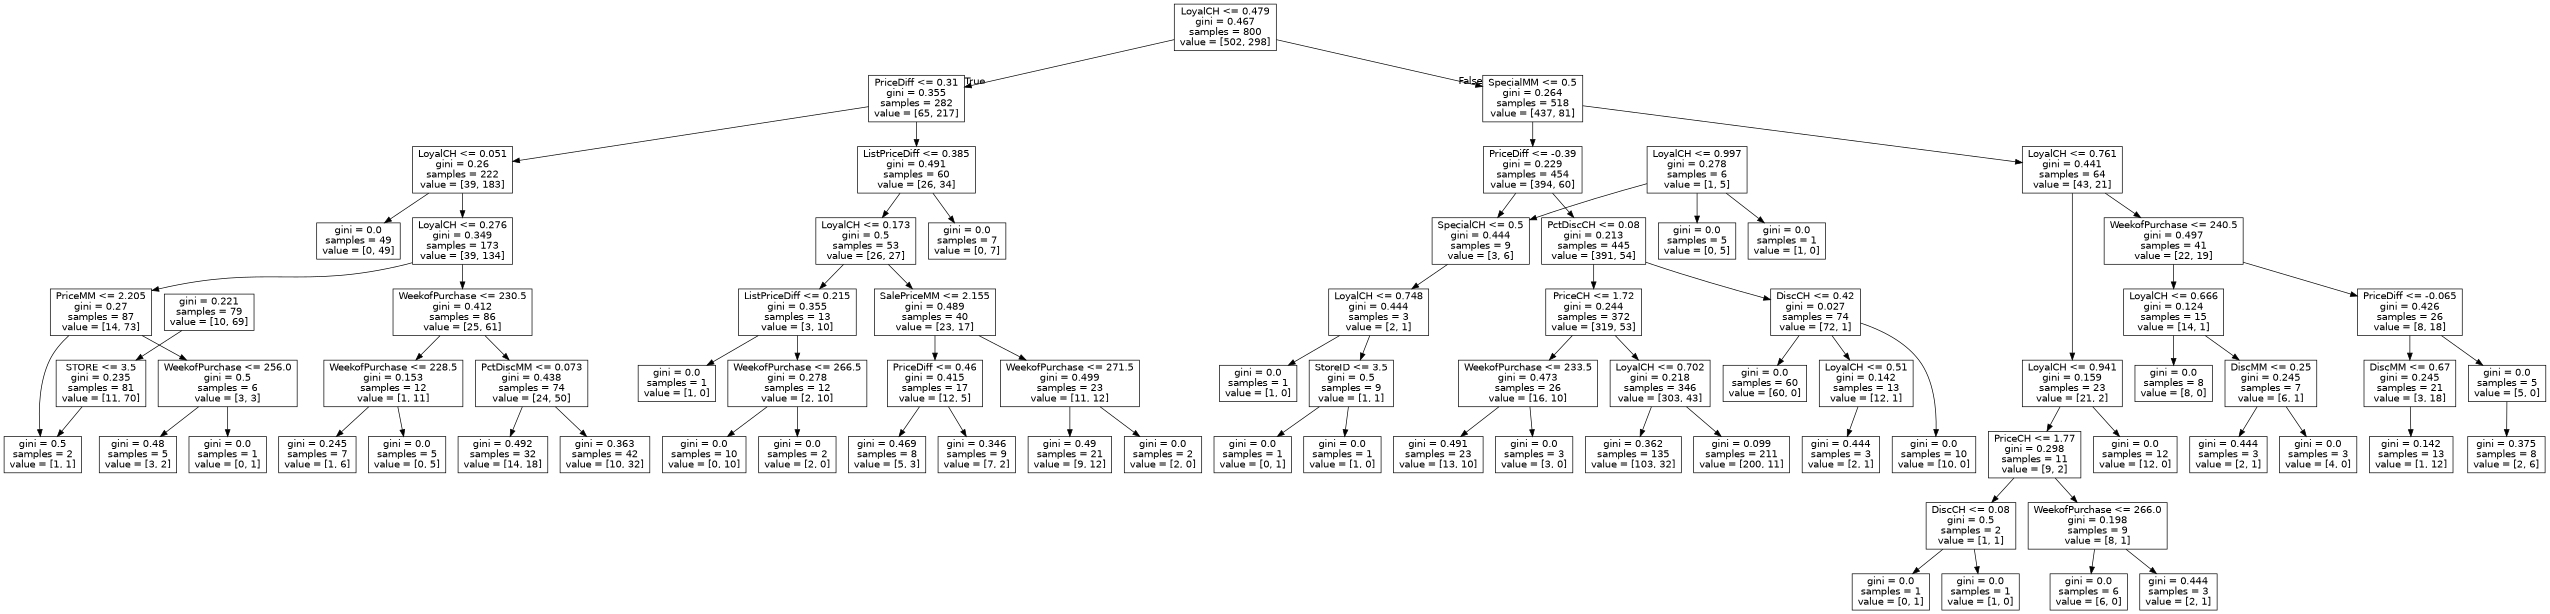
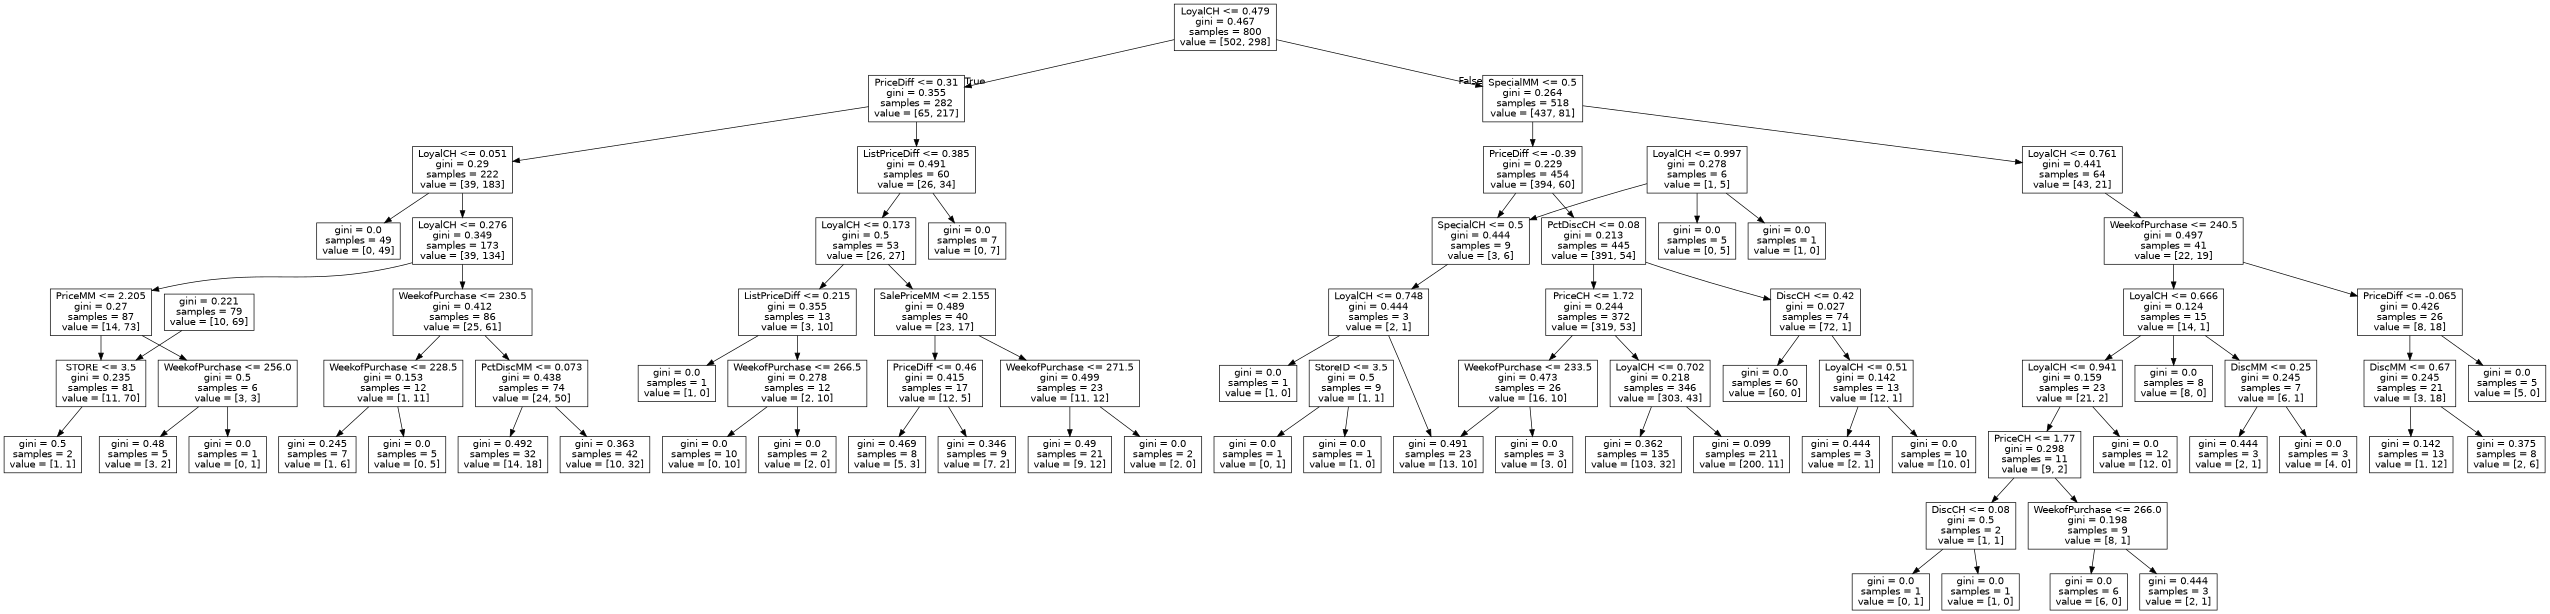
(463, 170) -> (463, 170)
(2072, 273) -> (2126, 346)
(1366, 345) -> (1409, 383)
(1920, 361) -> (1900, 419)
(43, 379) -> (101, 344)
(2507, 416) -> (2459, 420)
